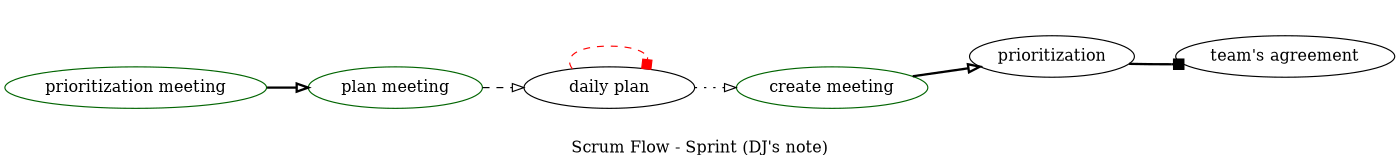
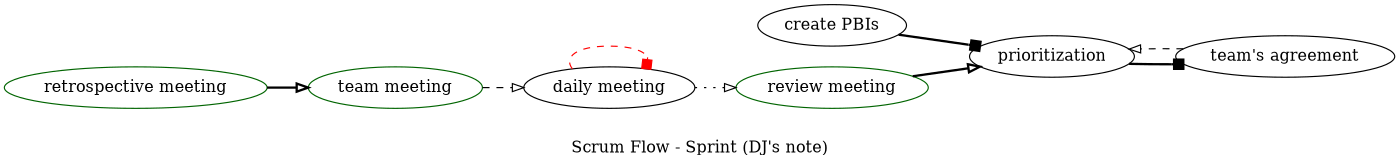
none -> (832, 25)
none -> (1162, 49)
(136, 88) -> (136, 88)
(395, 88) -> (395, 88)
(609, 88) -> (609, 88)
(832, 88) -> (832, 88)
